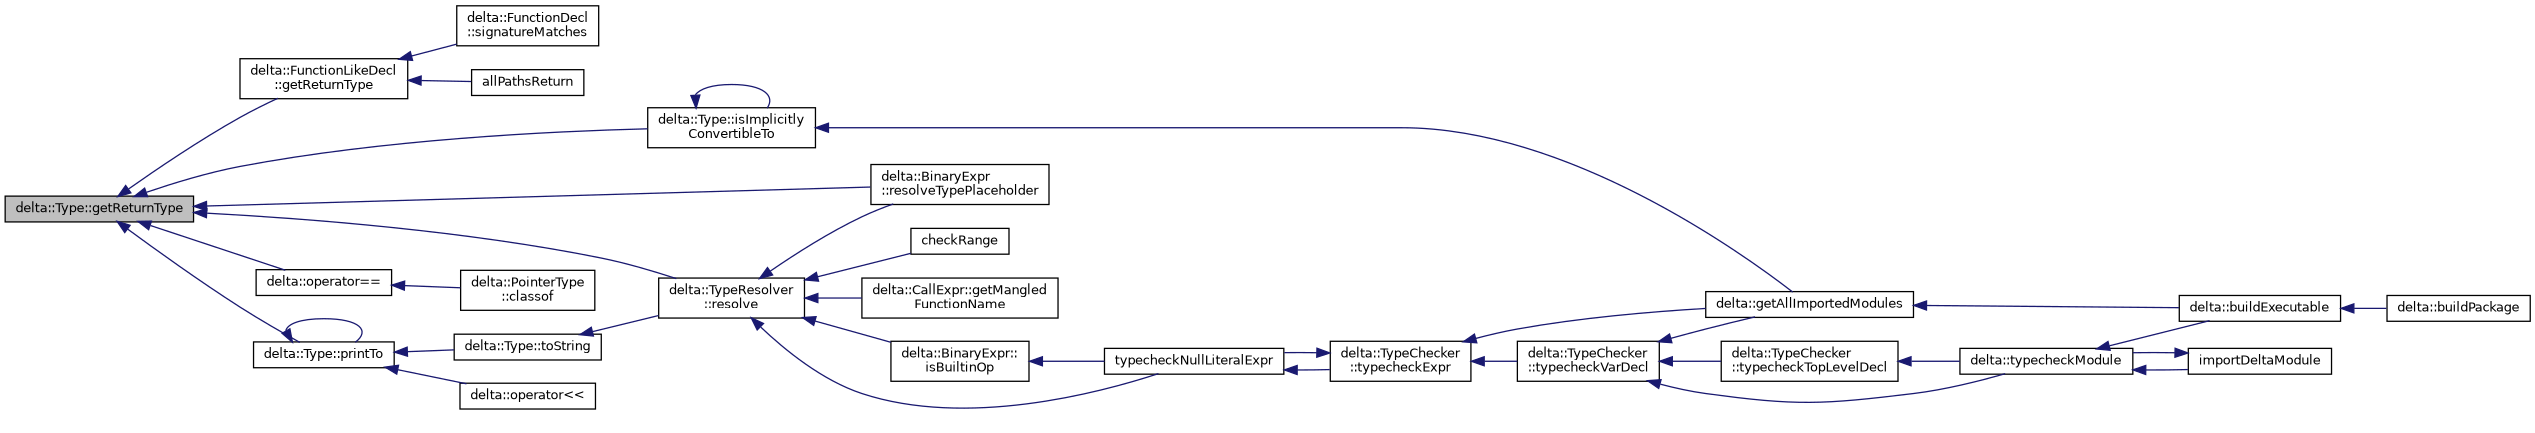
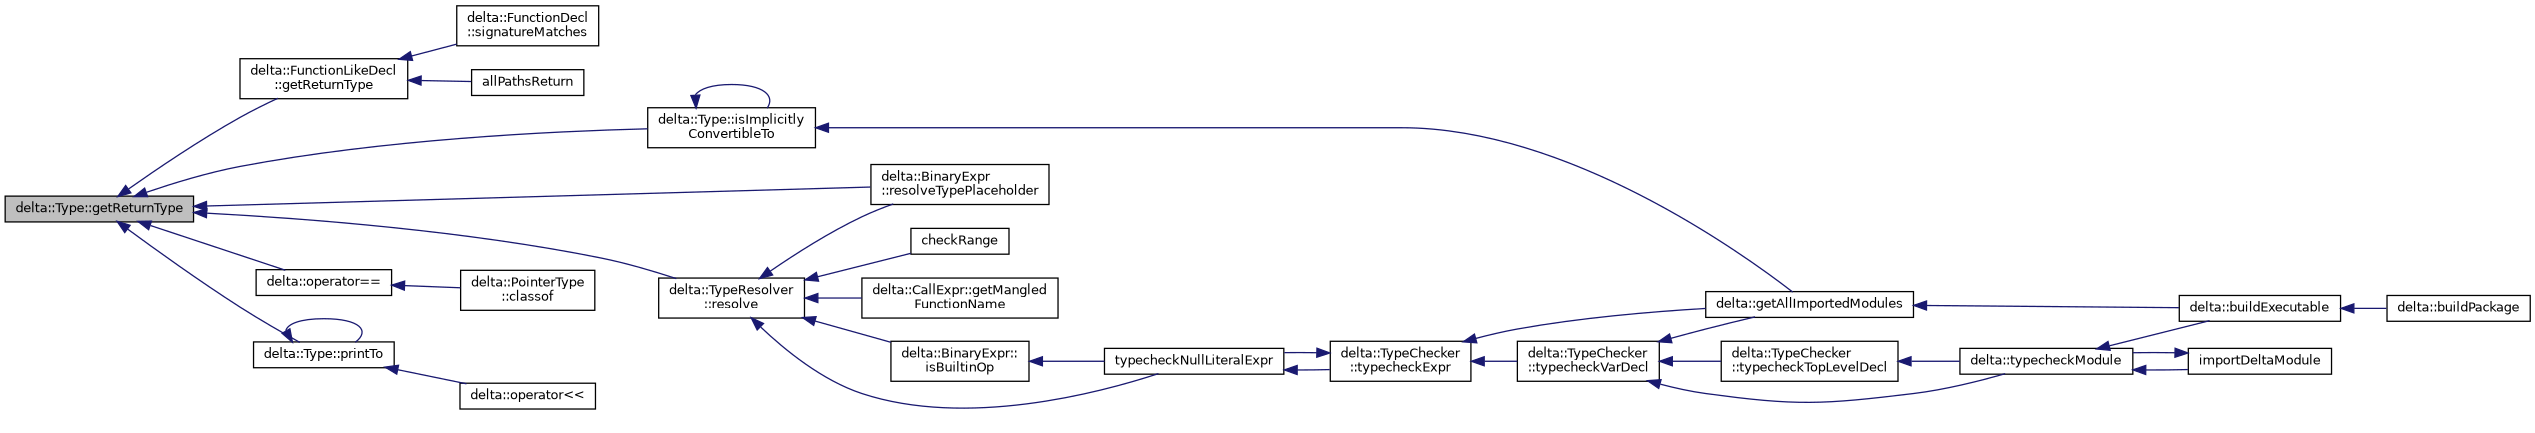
(528, 347) -> none
